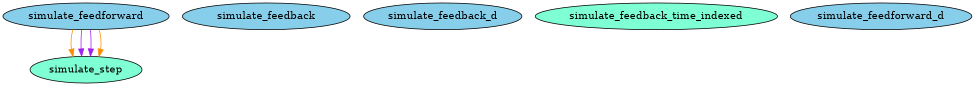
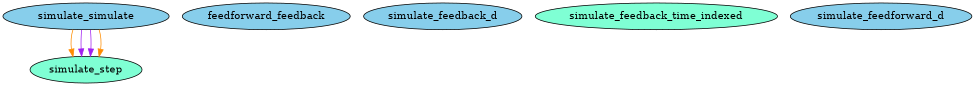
(86, 16) -> (86, 16)
(266, 16) -> (266, 16)
